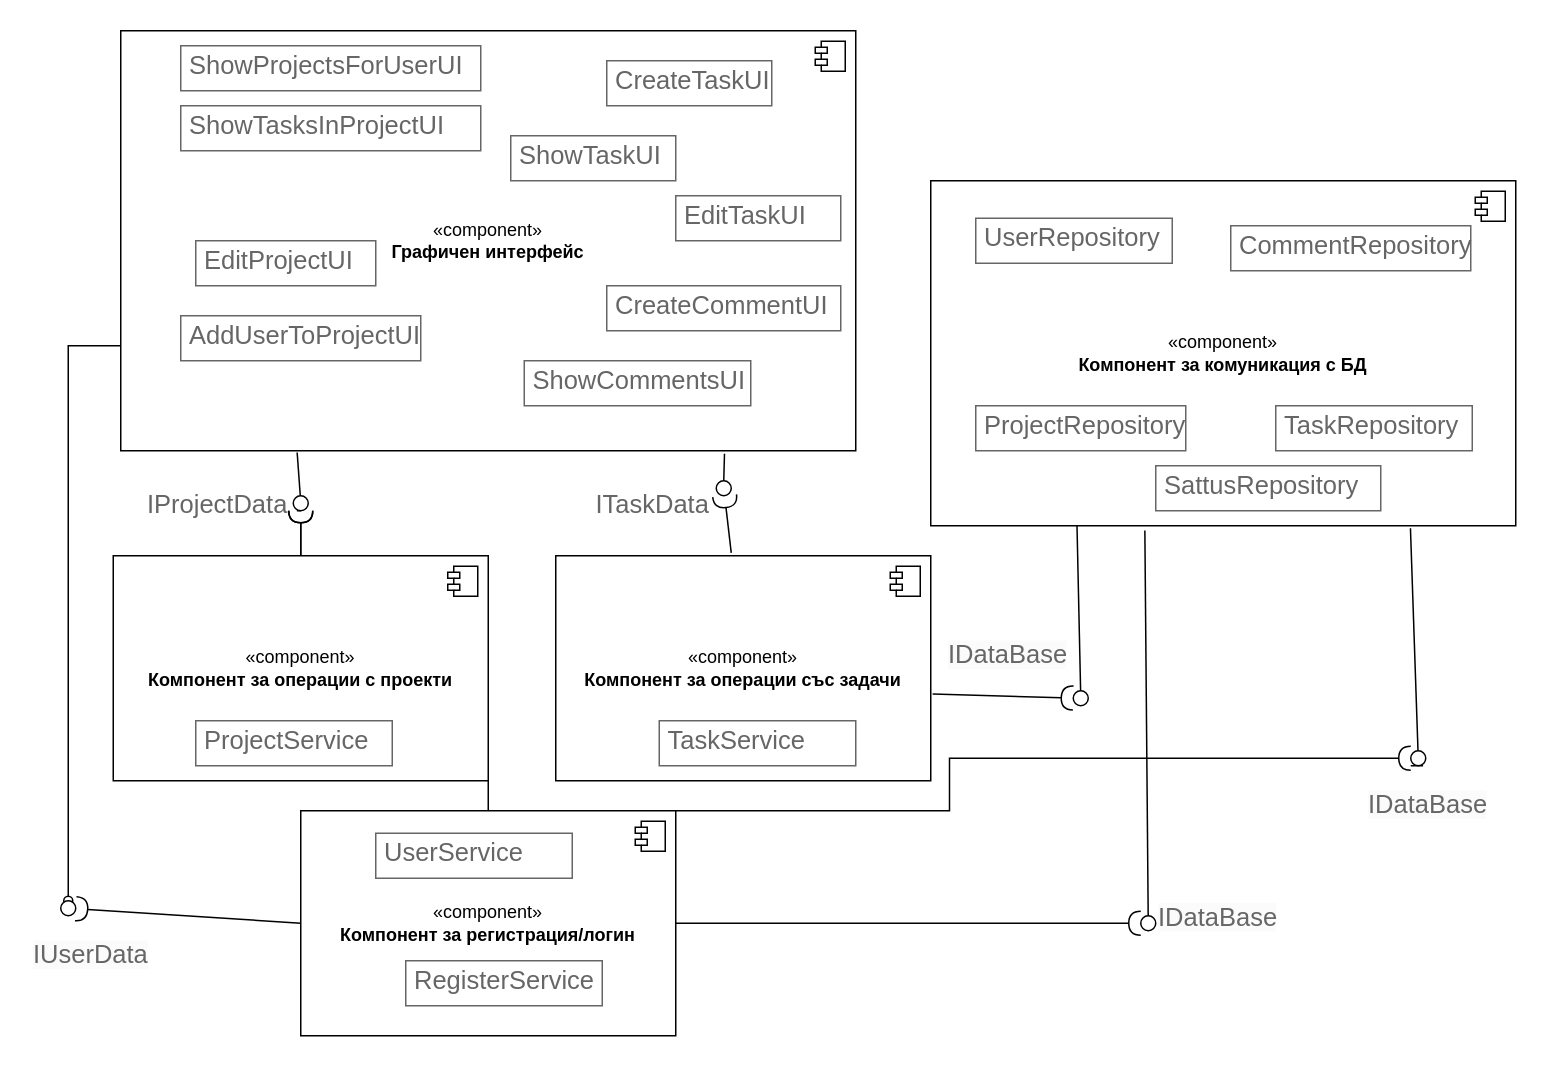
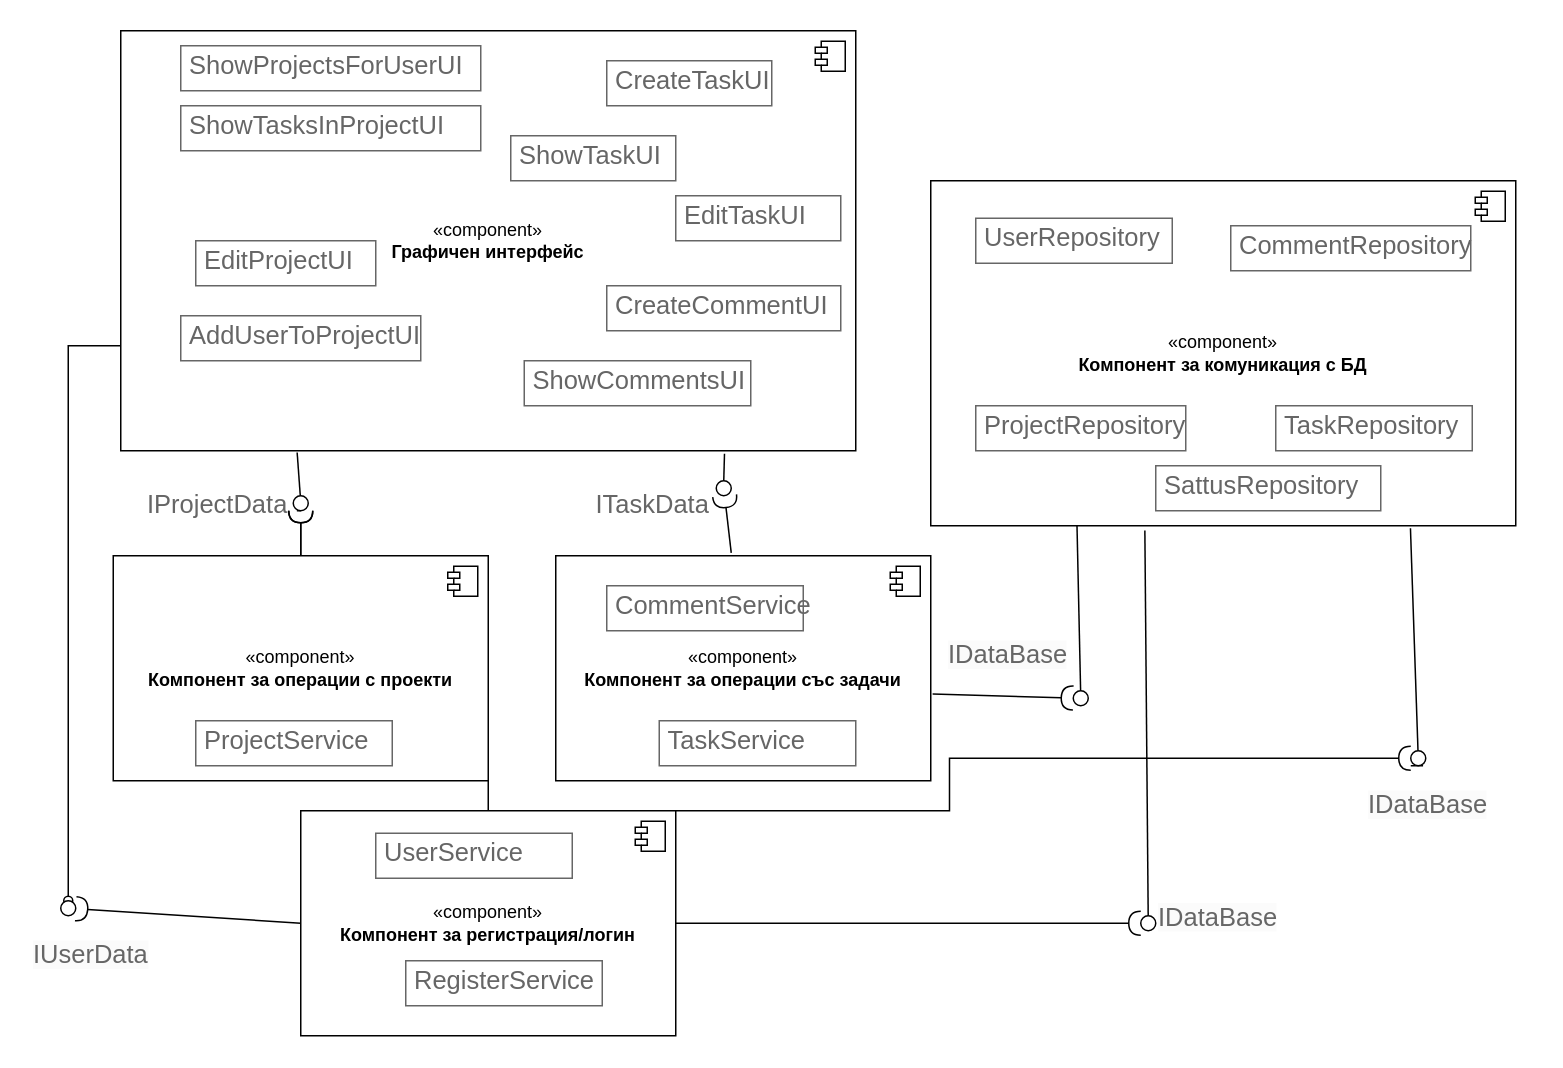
none -> (705, 608)
